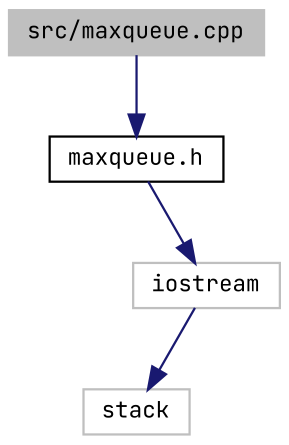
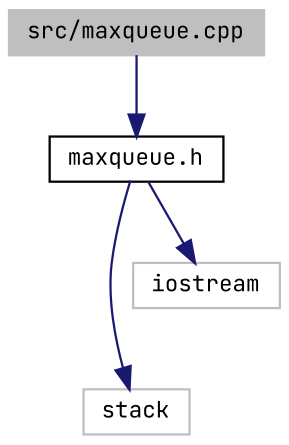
(177, 339) -> (111, 274)
